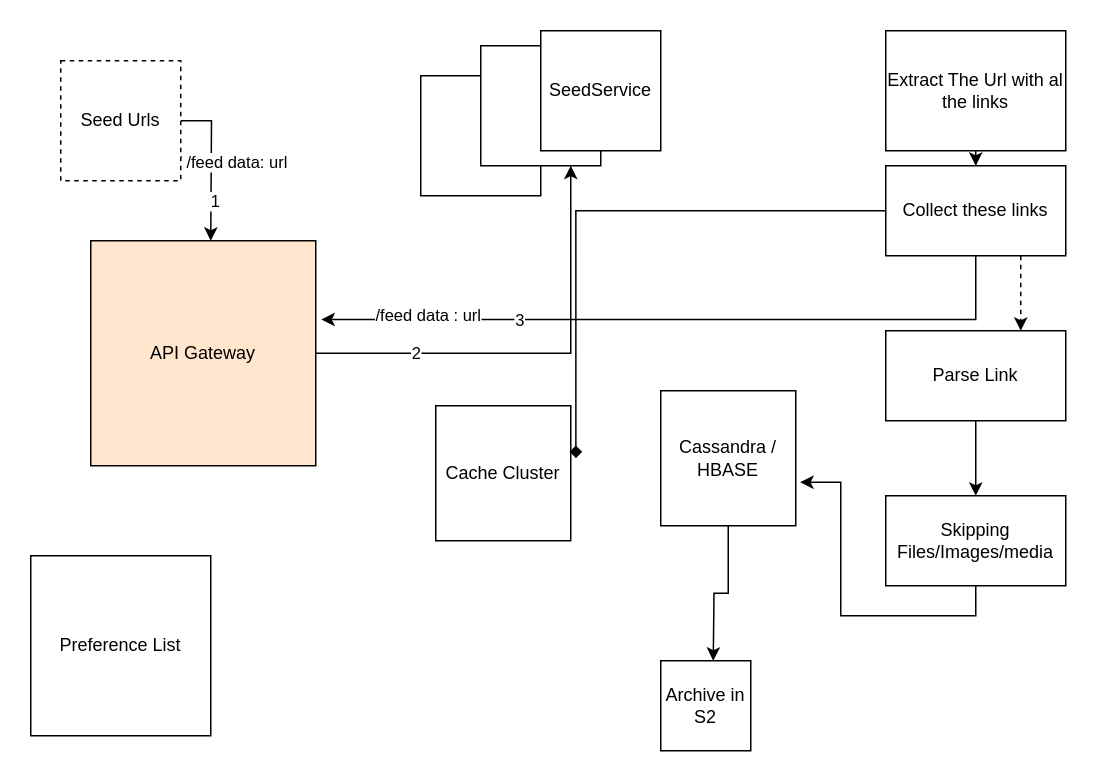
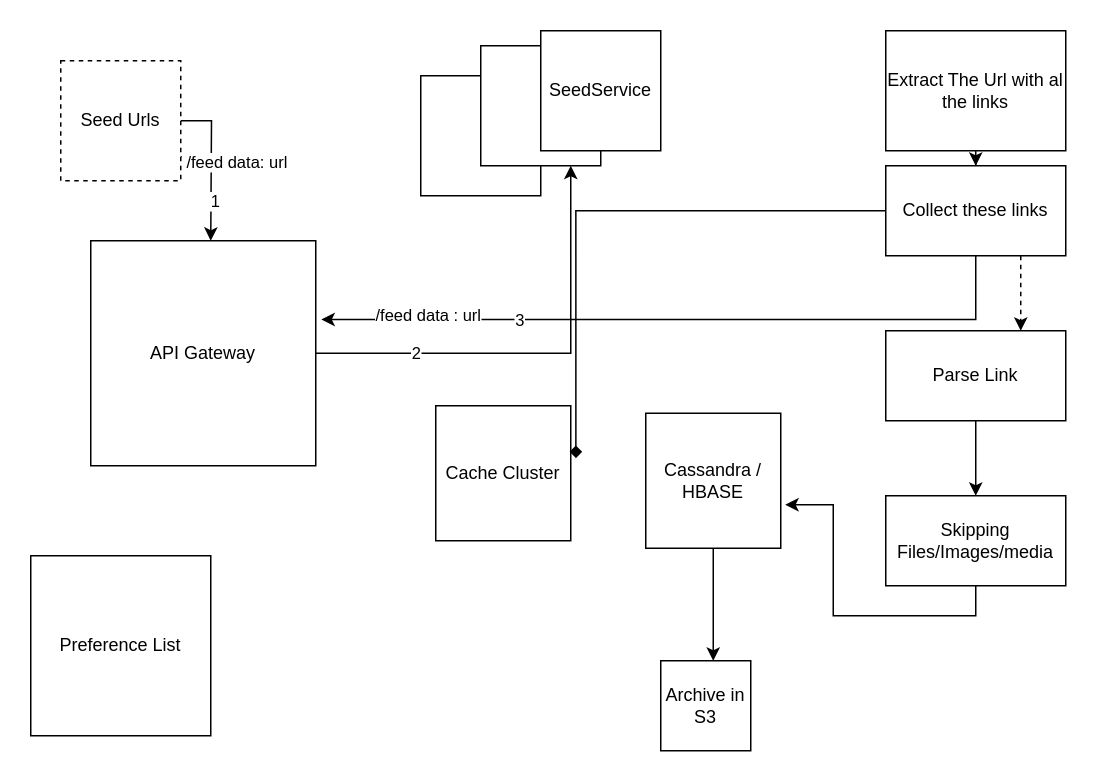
(203, 353) -> (203, 353)
(728, 458) -> (713, 481)
(706, 706) -> (706, 706)
